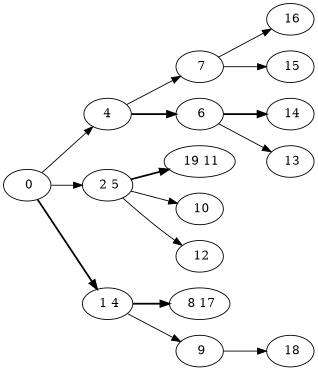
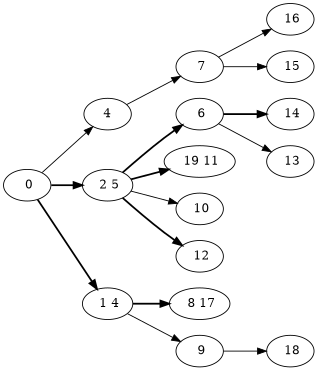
(149, 114) -> (148, 151)
(62, 185) -> (62, 185)
(148, 220) -> (148, 220)
